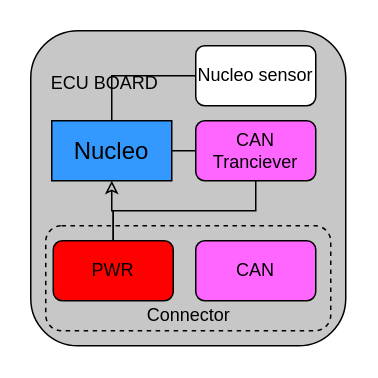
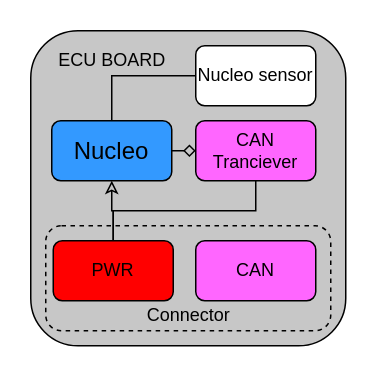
(104, 83) -> (112, 61)
(112, 151) -> (112, 151)
(188, 151) -> (183, 151)
